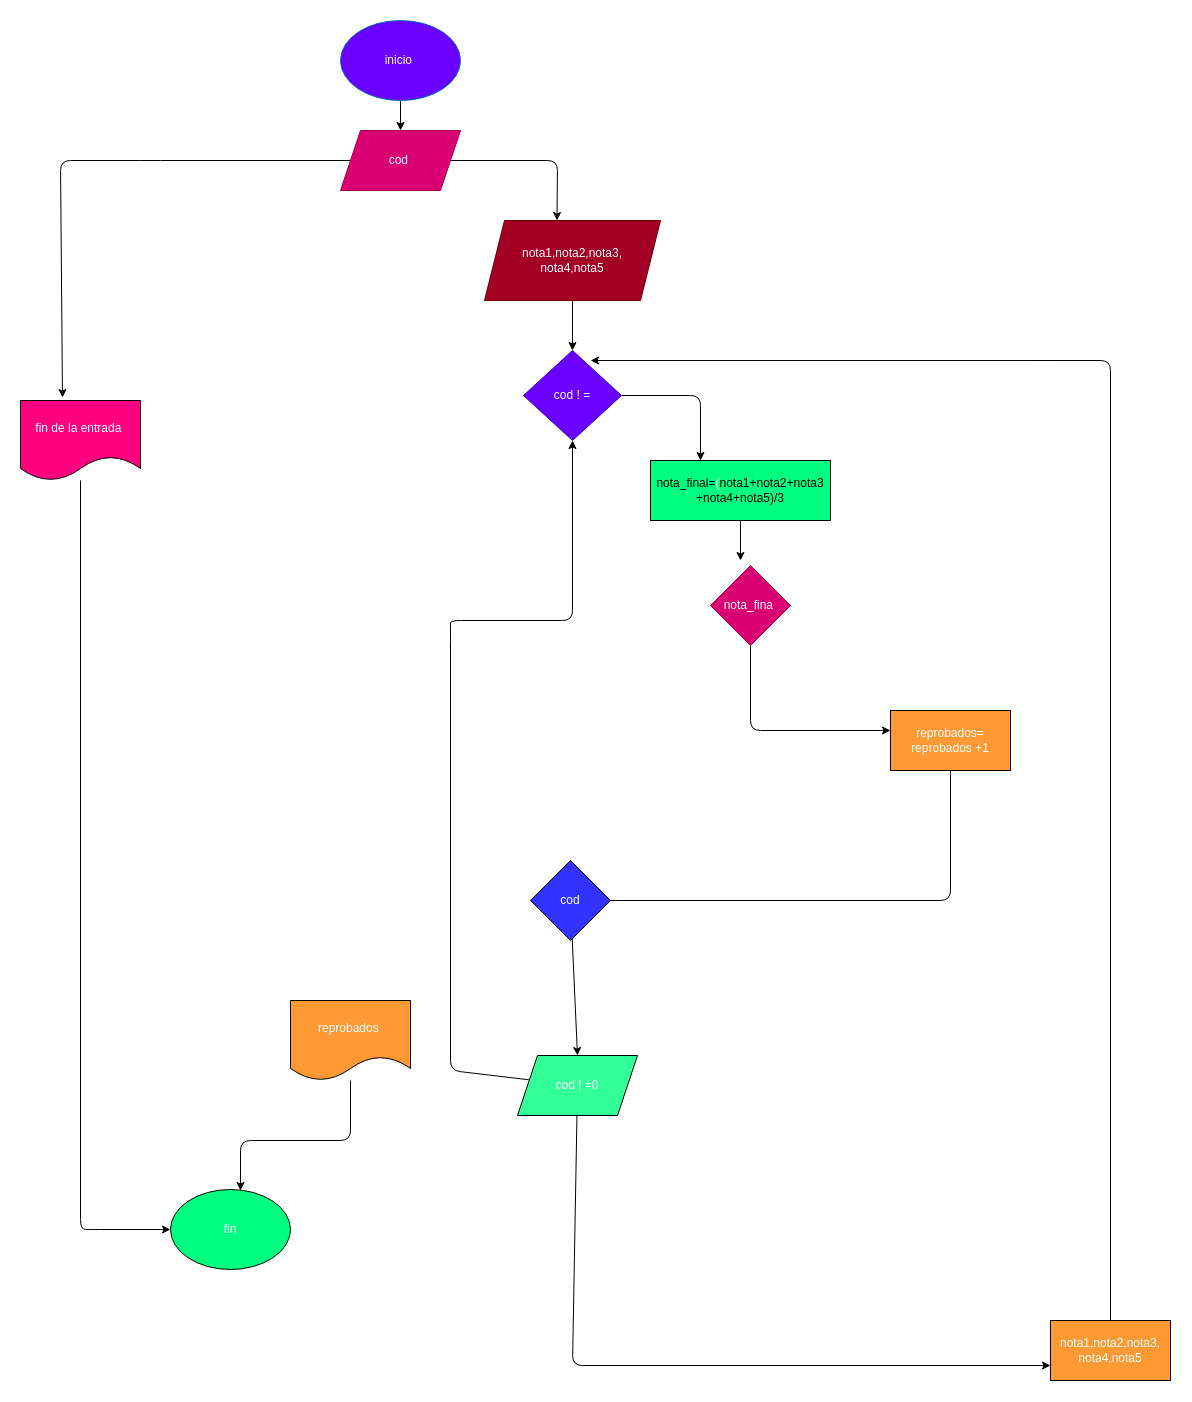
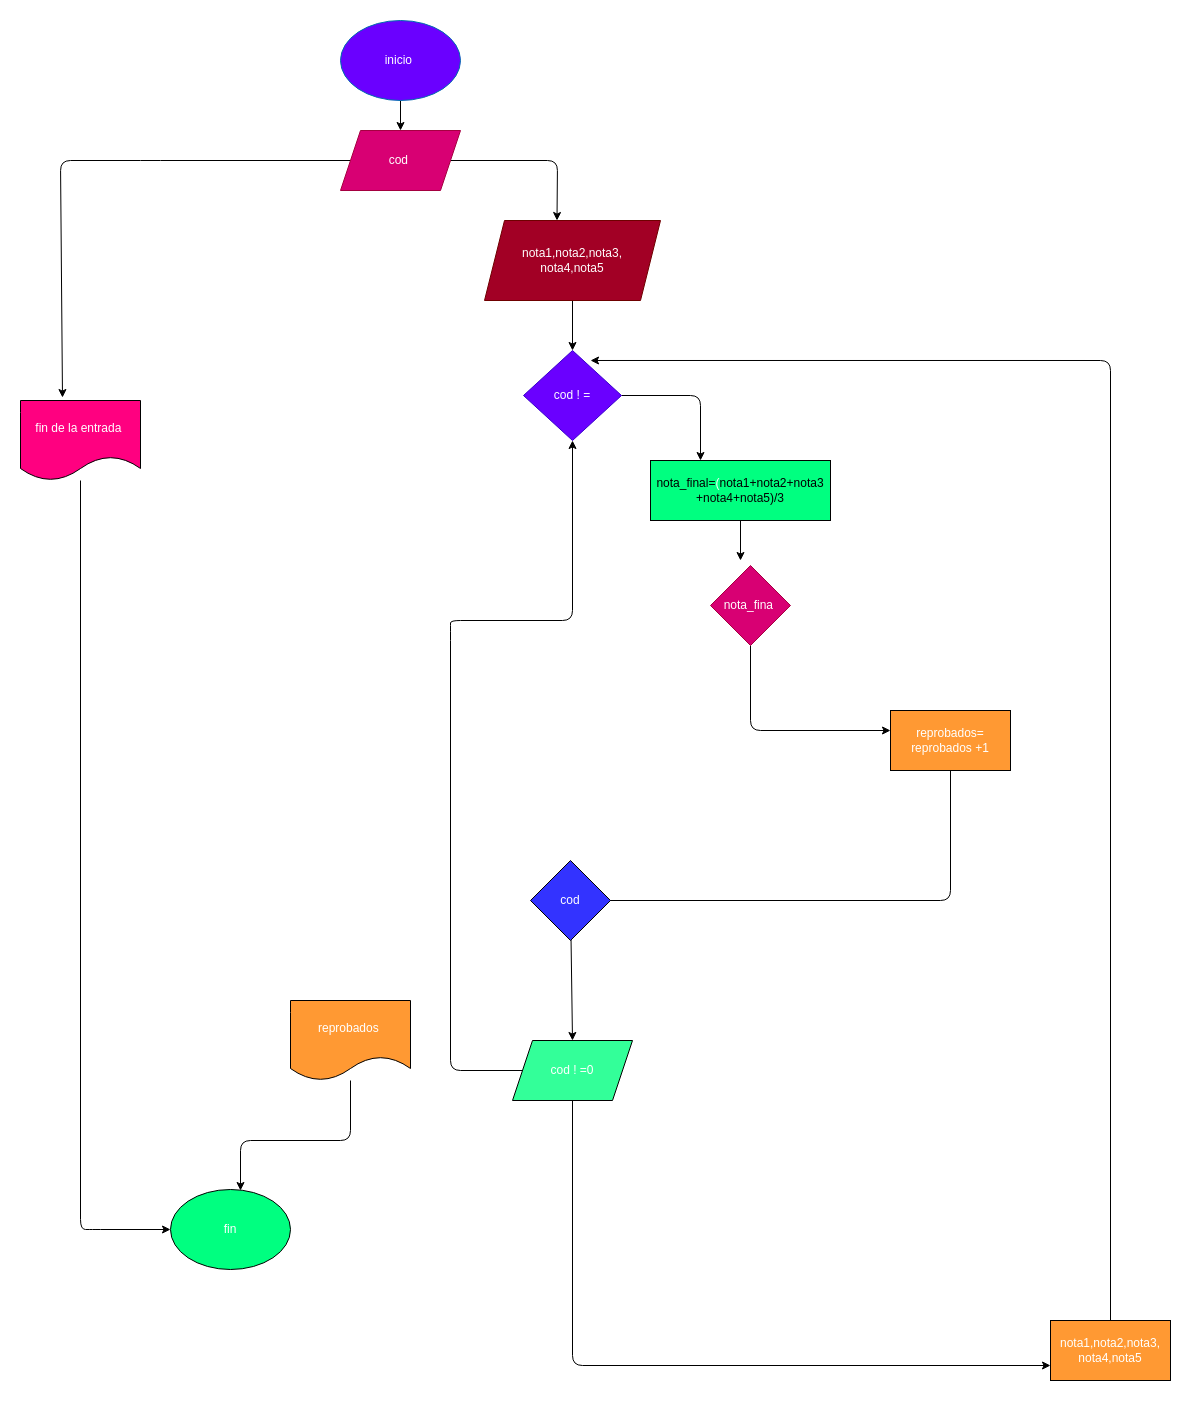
(578, 1086) -> (573, 1071)
